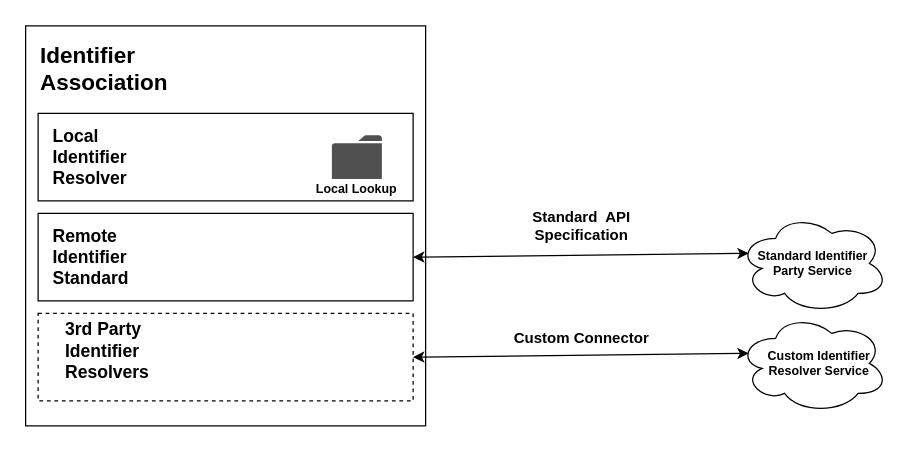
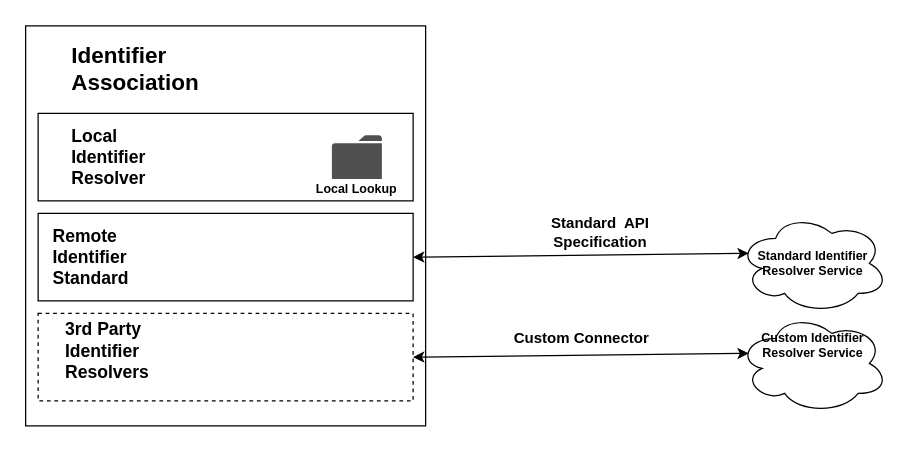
(138, 69) -> (169, 69)
(113, 157) -> (132, 157)
(582, 226) -> (601, 232)
(813, 263) -> (813, 263)
(819, 363) -> (813, 344)
